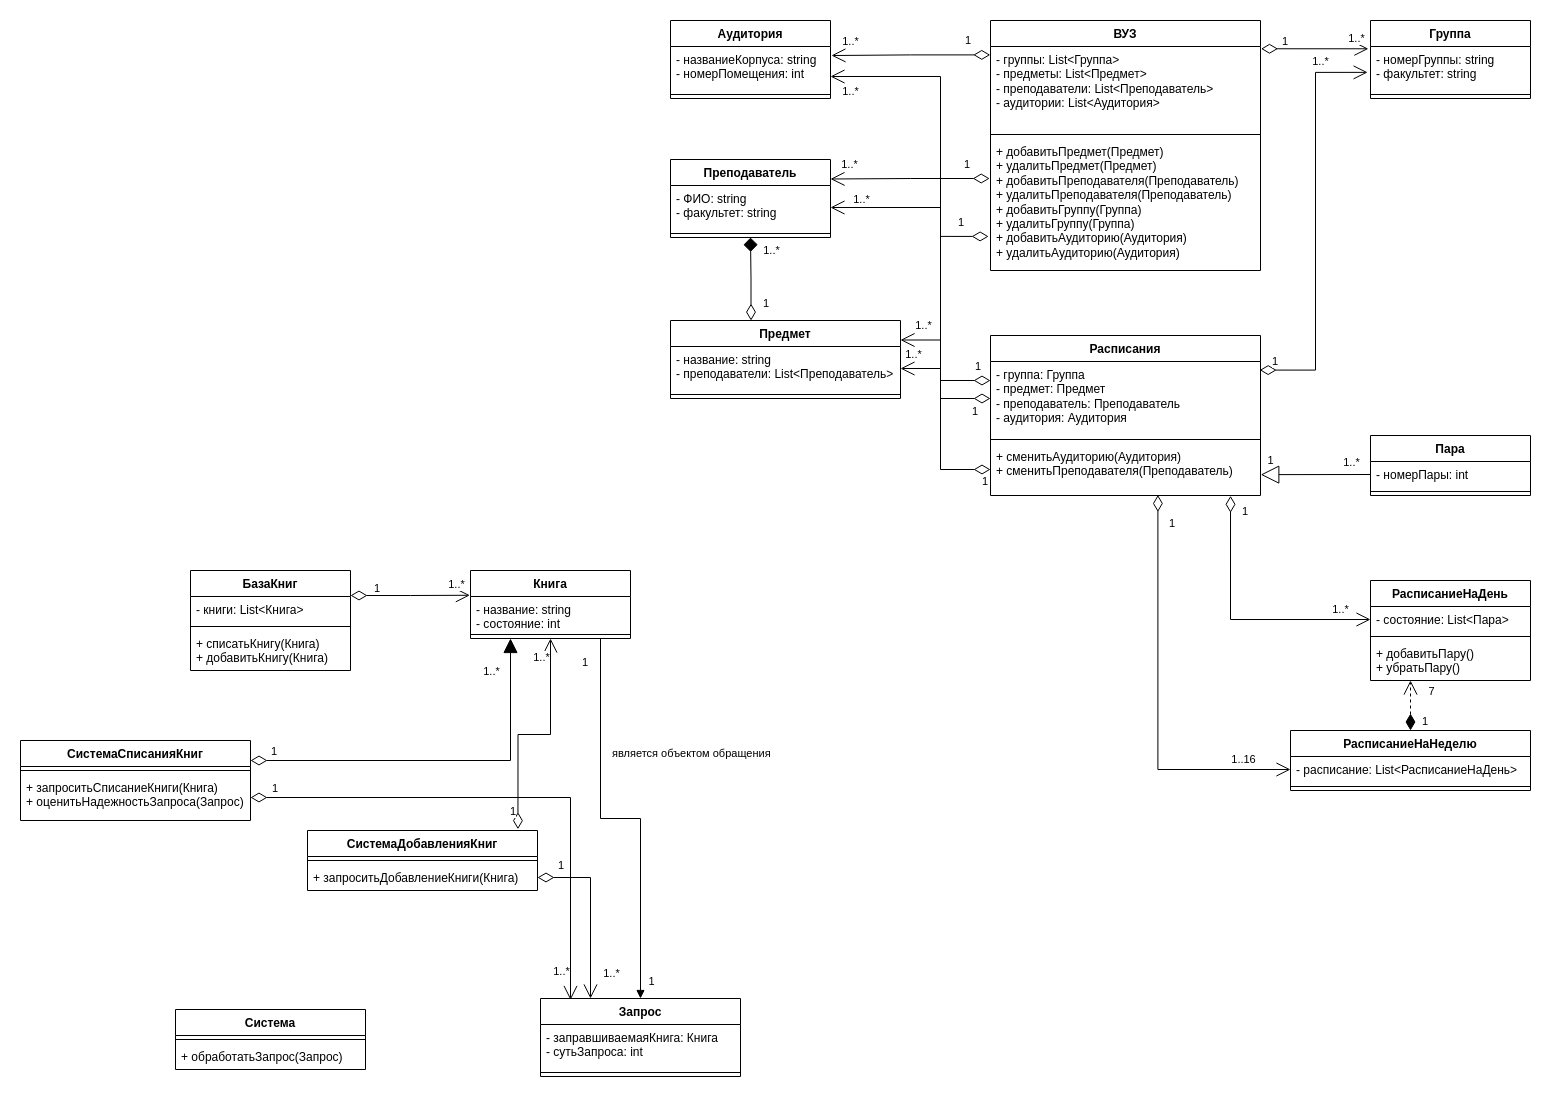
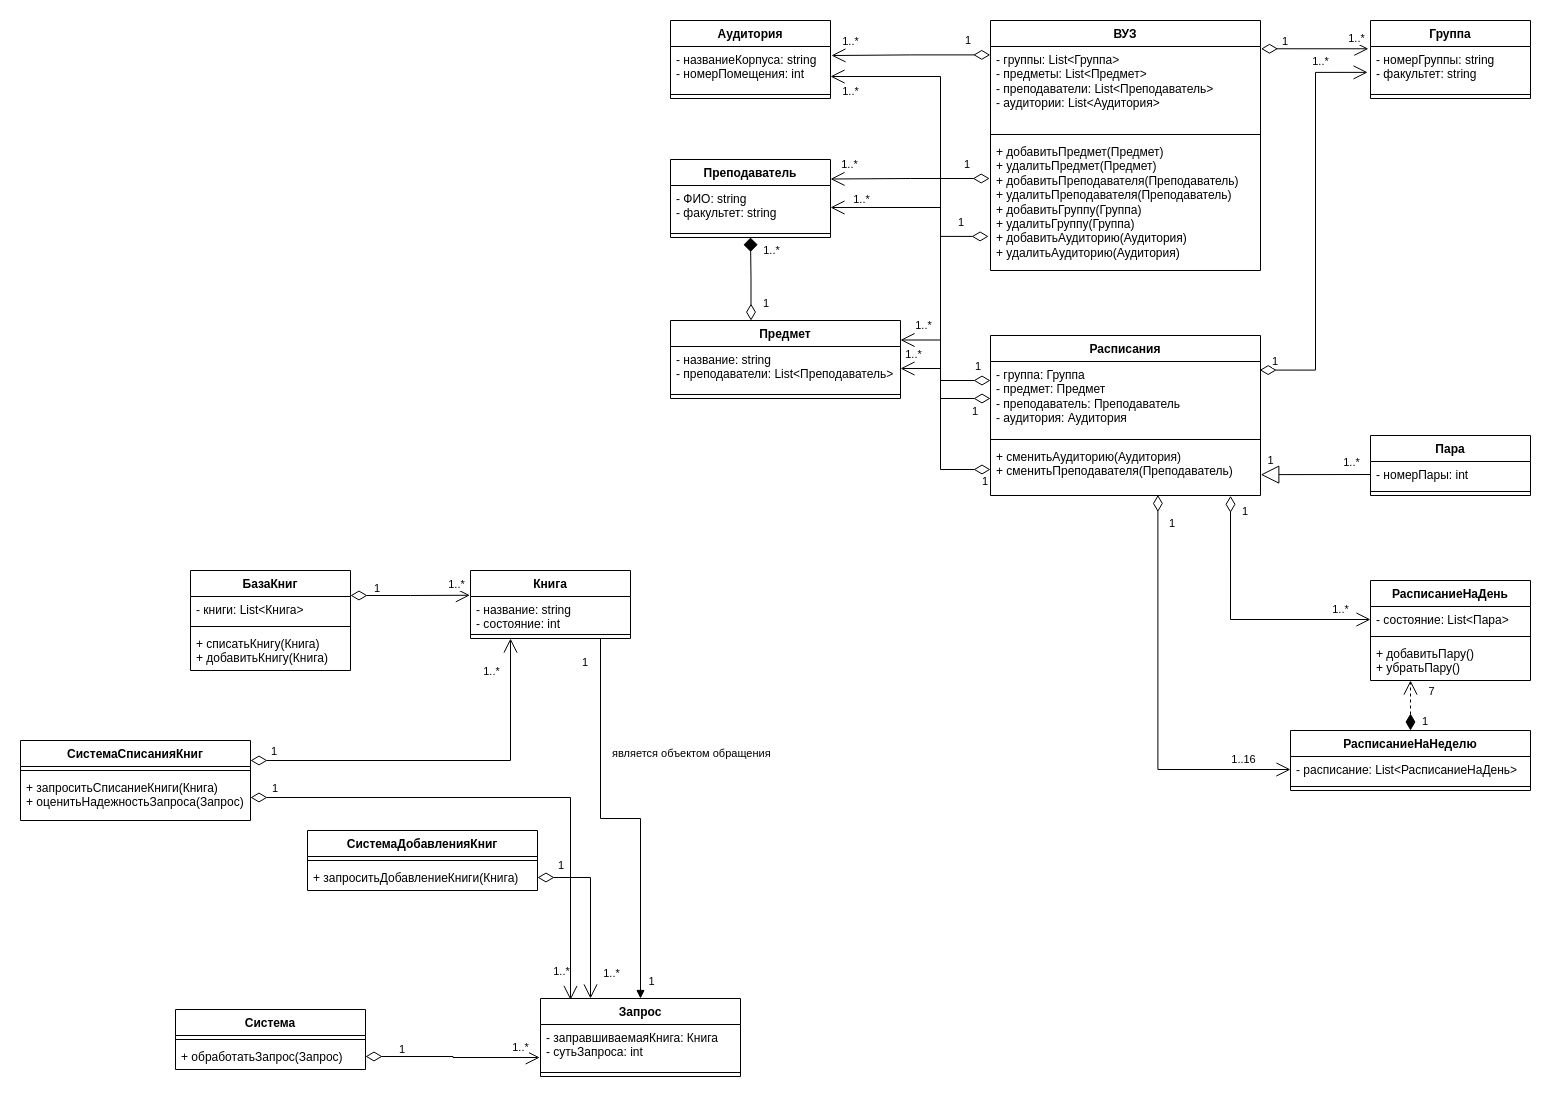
(511, 654) -> (511, 648)
(541, 735) -> none
none -> (459, 1058)
